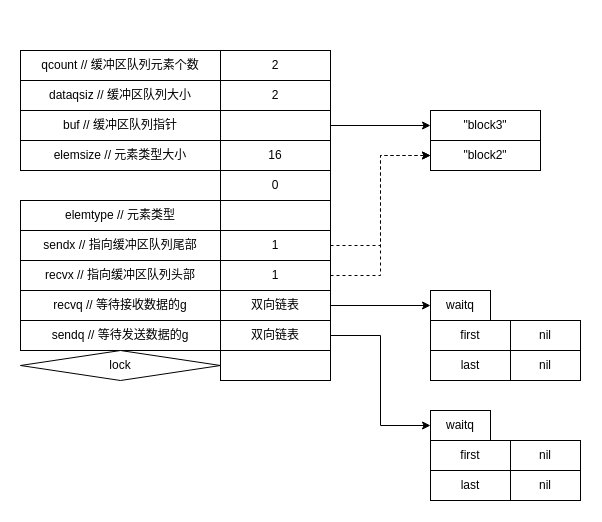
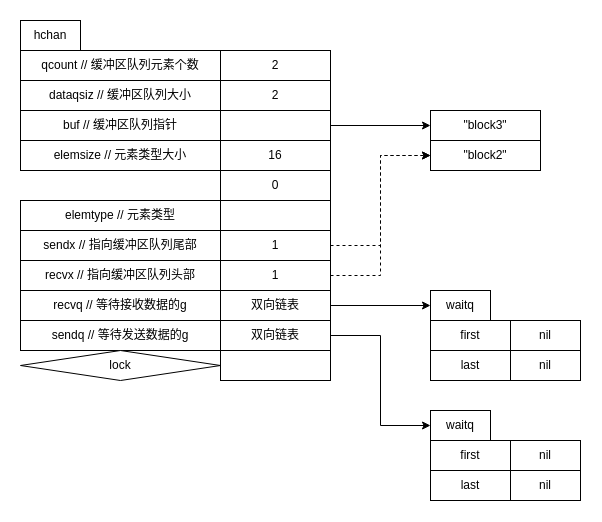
none -> (51, 36)
